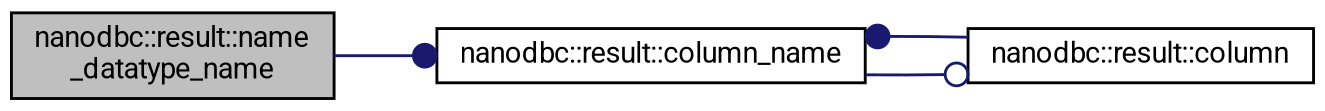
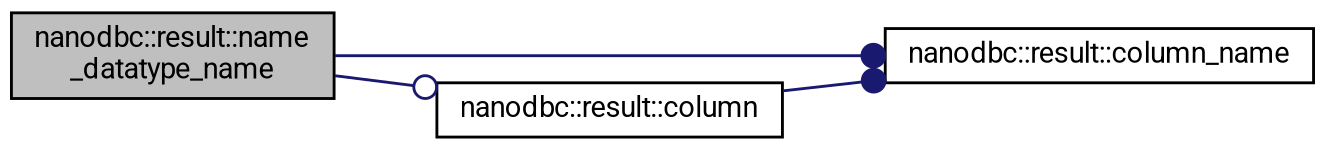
(905, 75) -> (374, 81)
